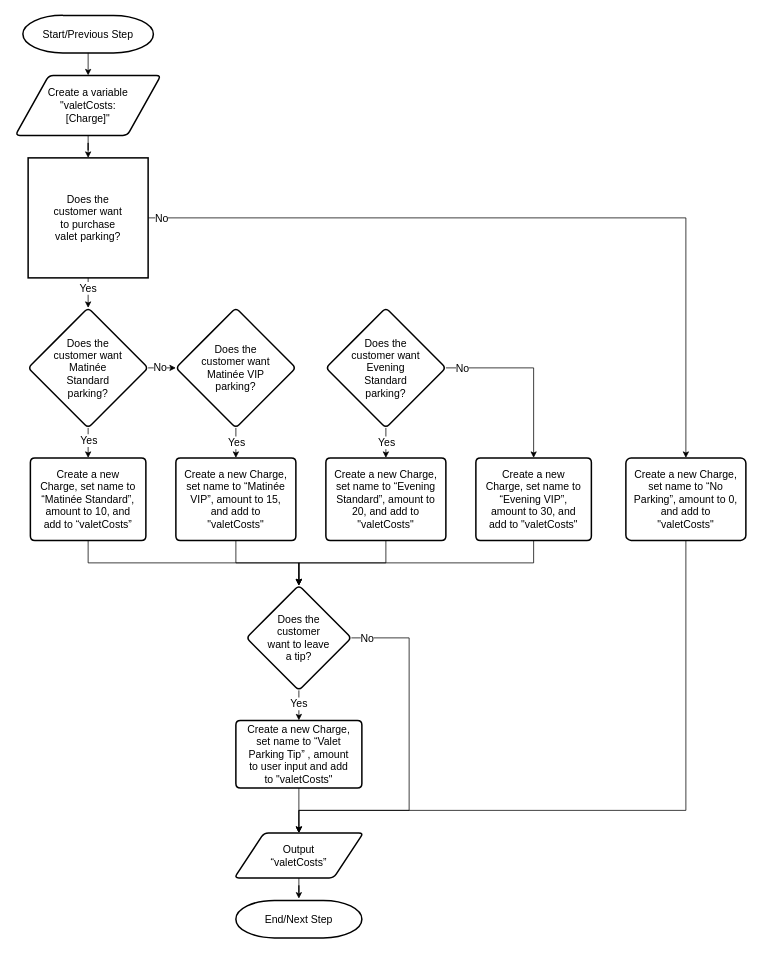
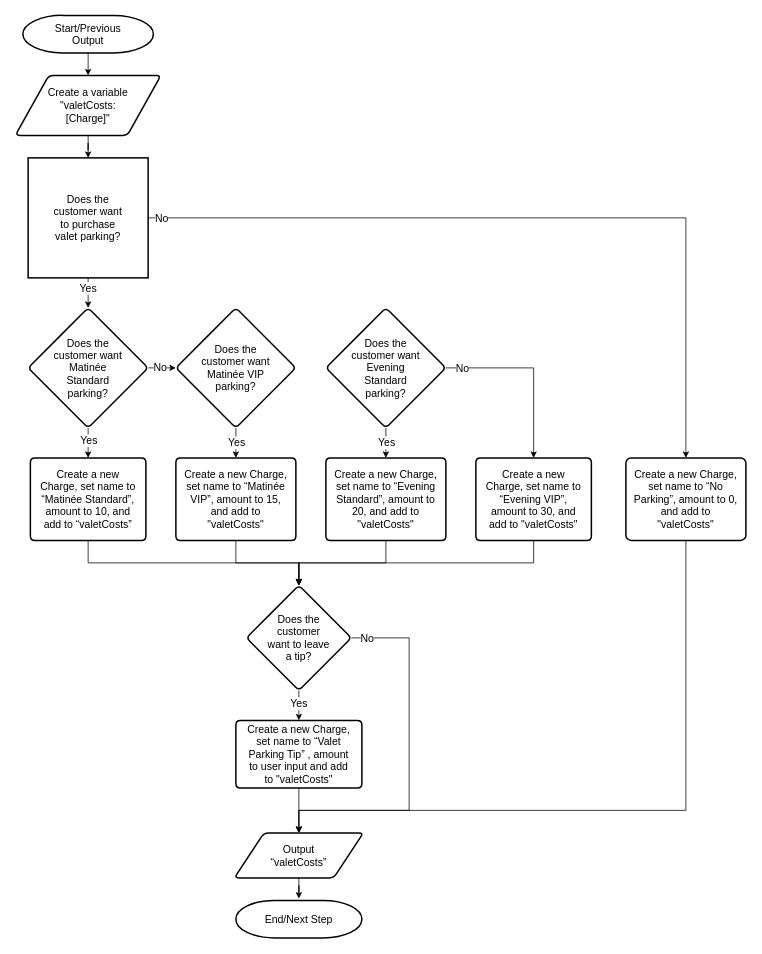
(88, 34) -> (88, 34)
